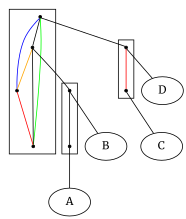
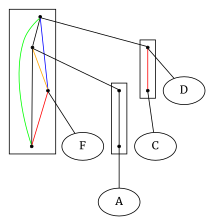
none -> (83, 146)
(106, 146) -> none
